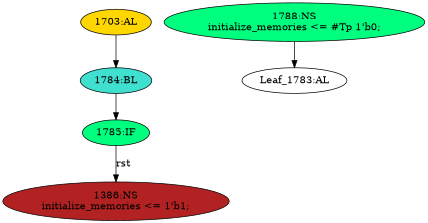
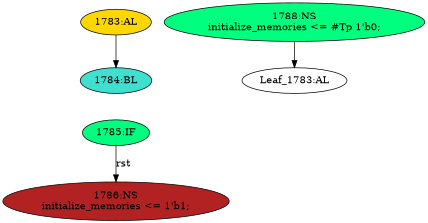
(116, 22) -> (116, 22)
(116, 103) -> none
(116, 201) -> (116, 201)
